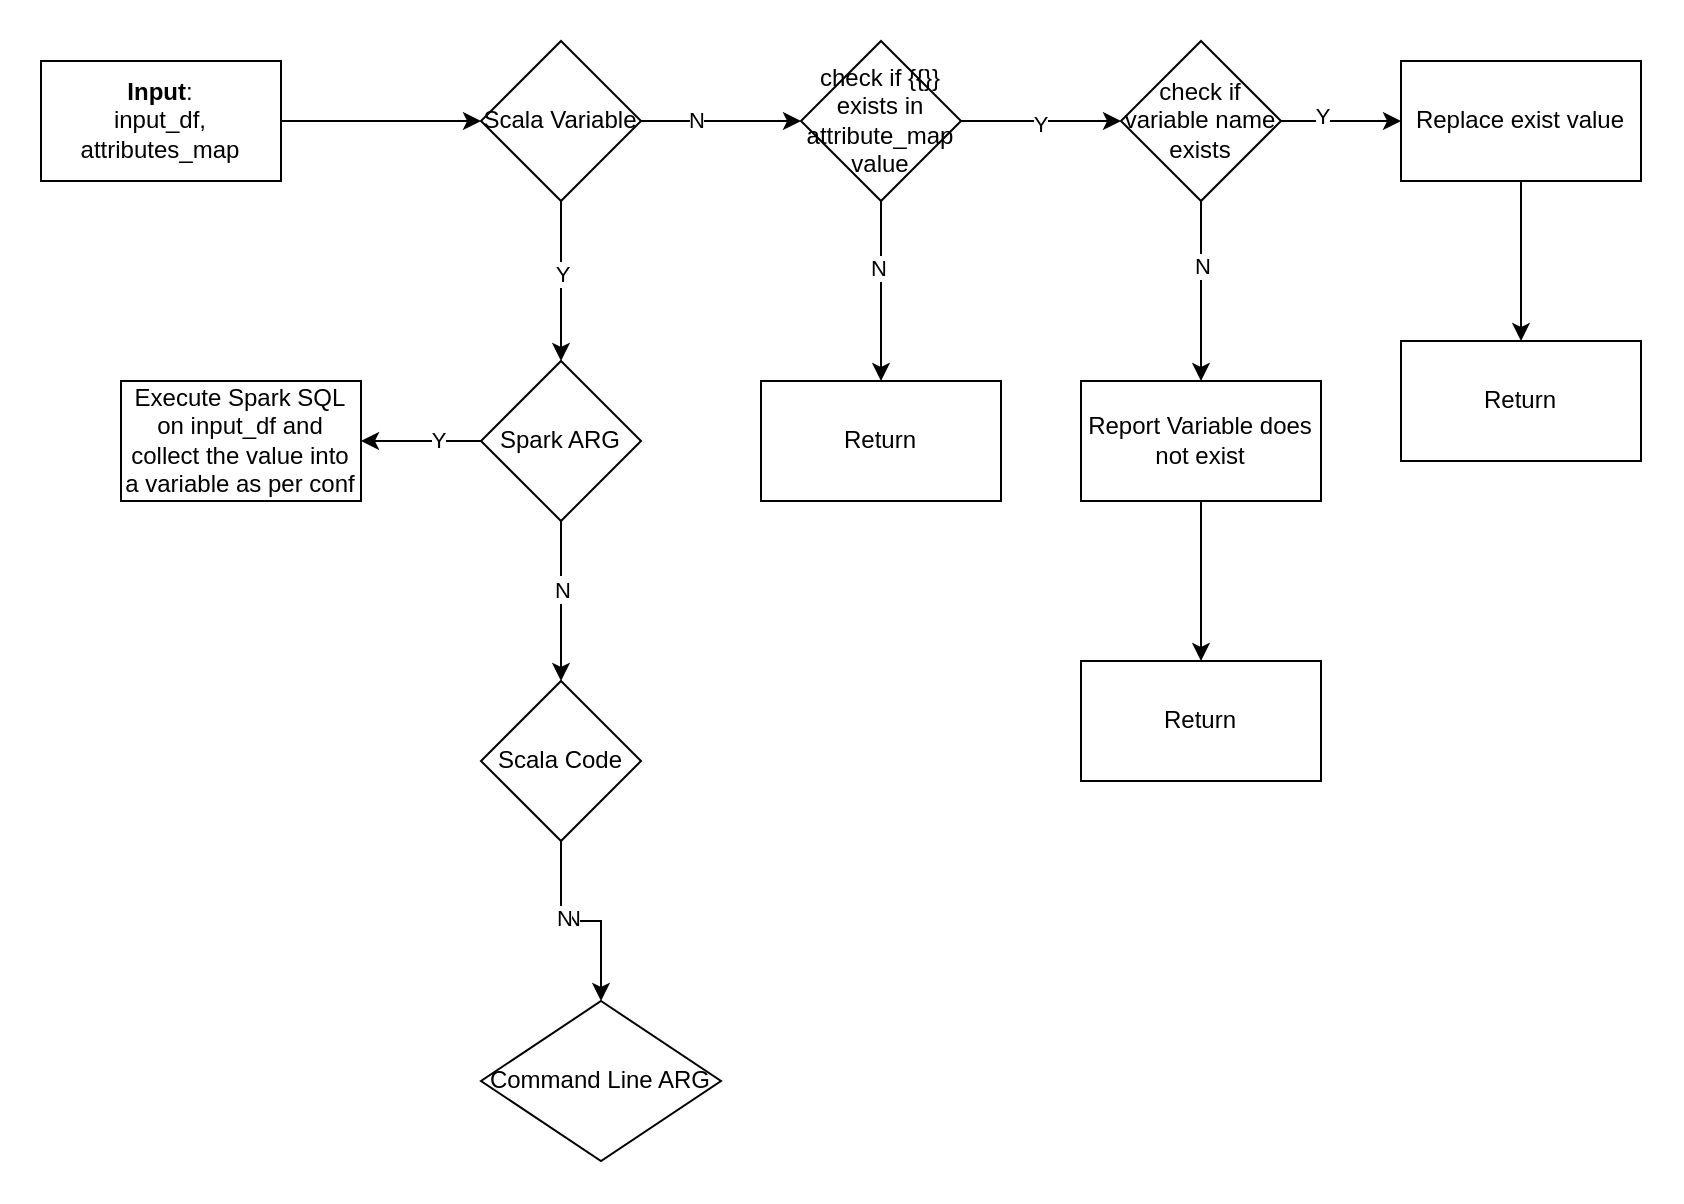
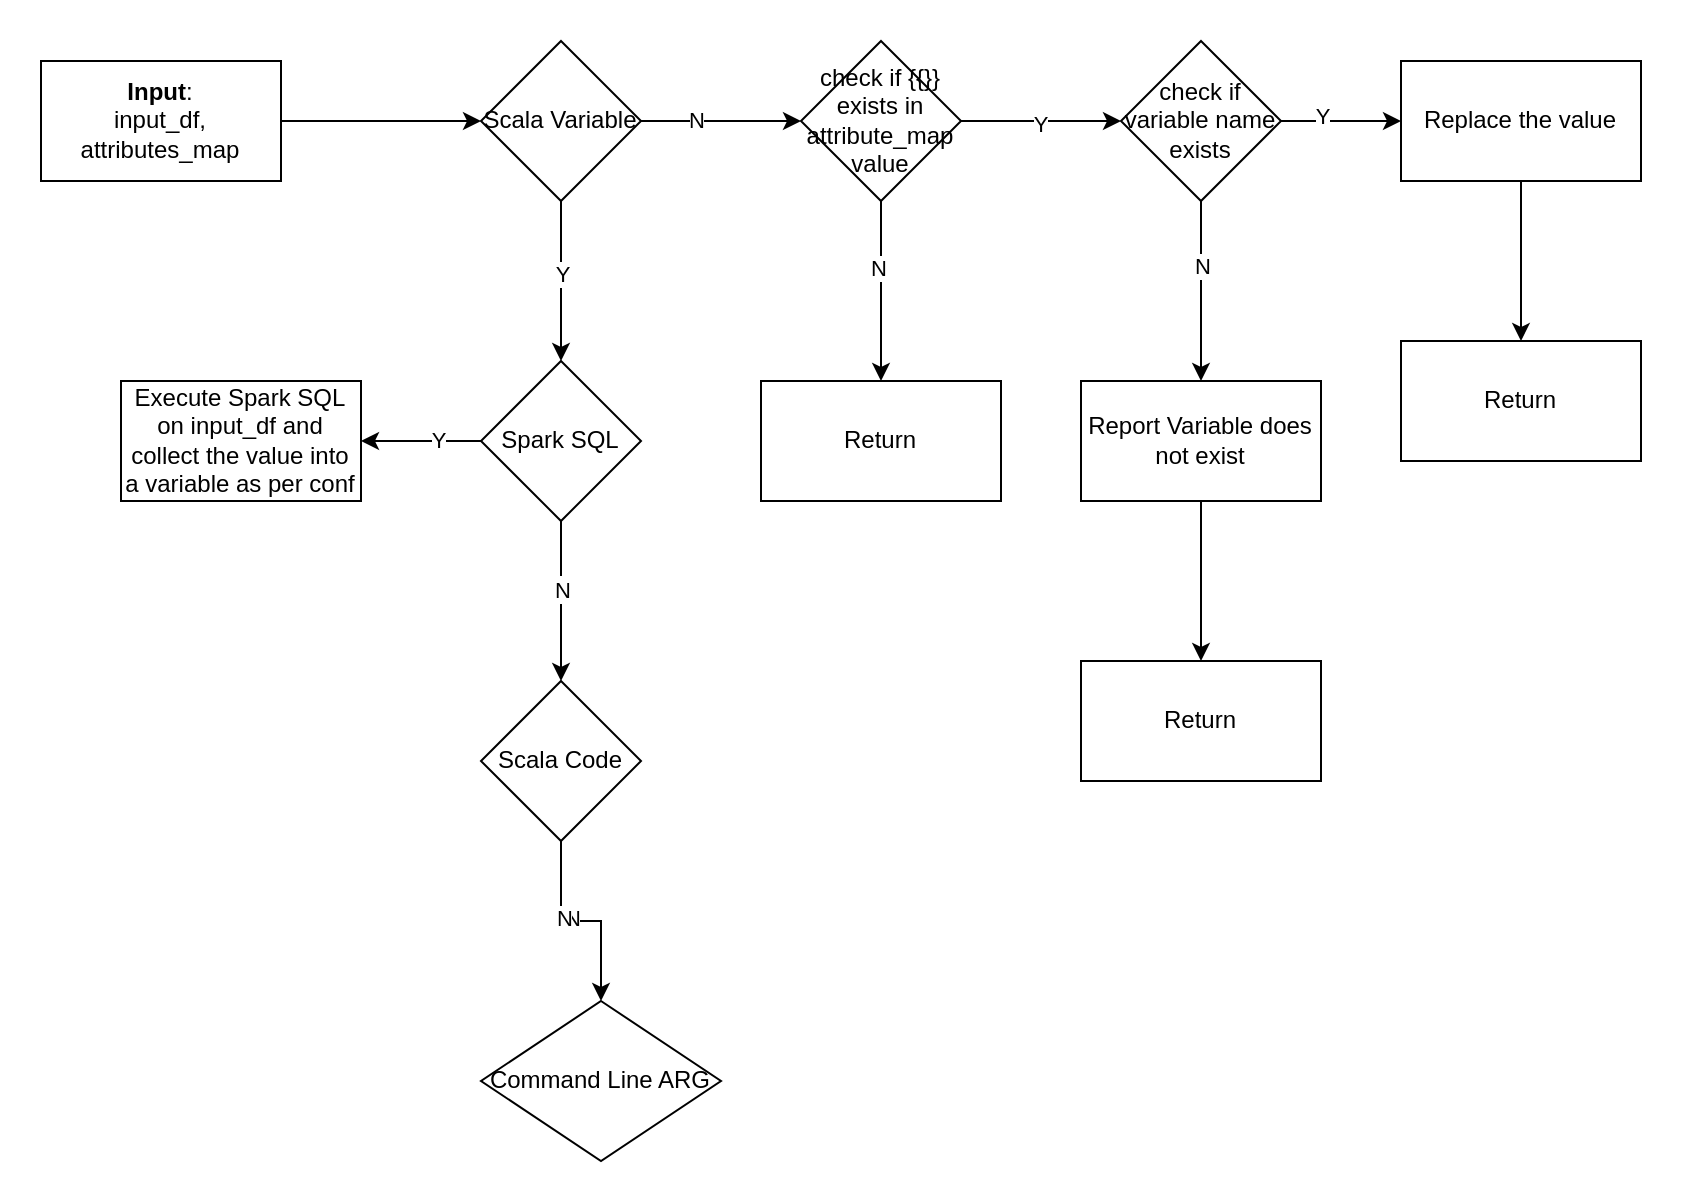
(1521, 121) -> (1521, 121)
(561, 441) -> (561, 441)
